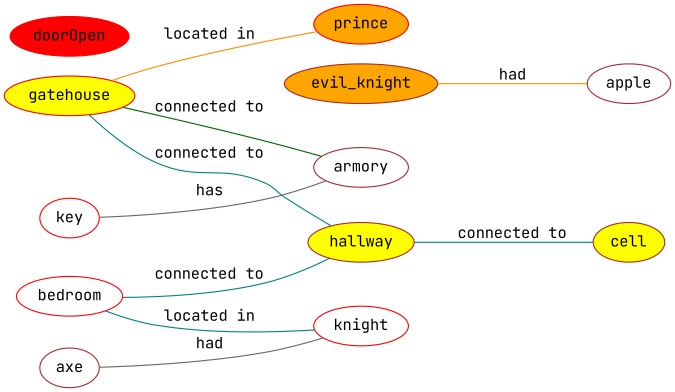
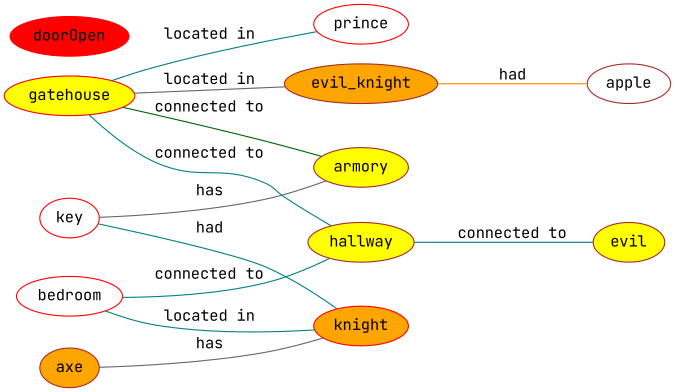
(361, 24) -> (361, 24)
(214, 53) -> (214, 53)
none -> (210, 90)
(361, 167) -> (361, 167)
(629, 242) -> (629, 242)
none -> (223, 253)
(361, 326) -> (361, 326)
(210, 344) -> (210, 344)
(70, 368) -> (70, 368)
